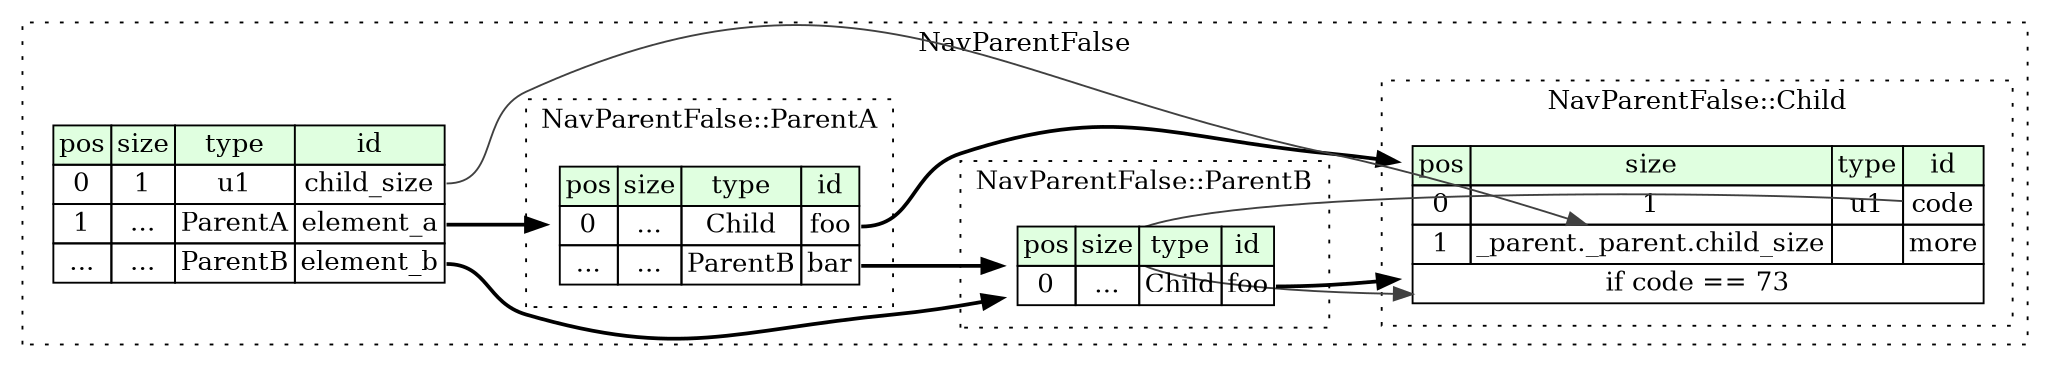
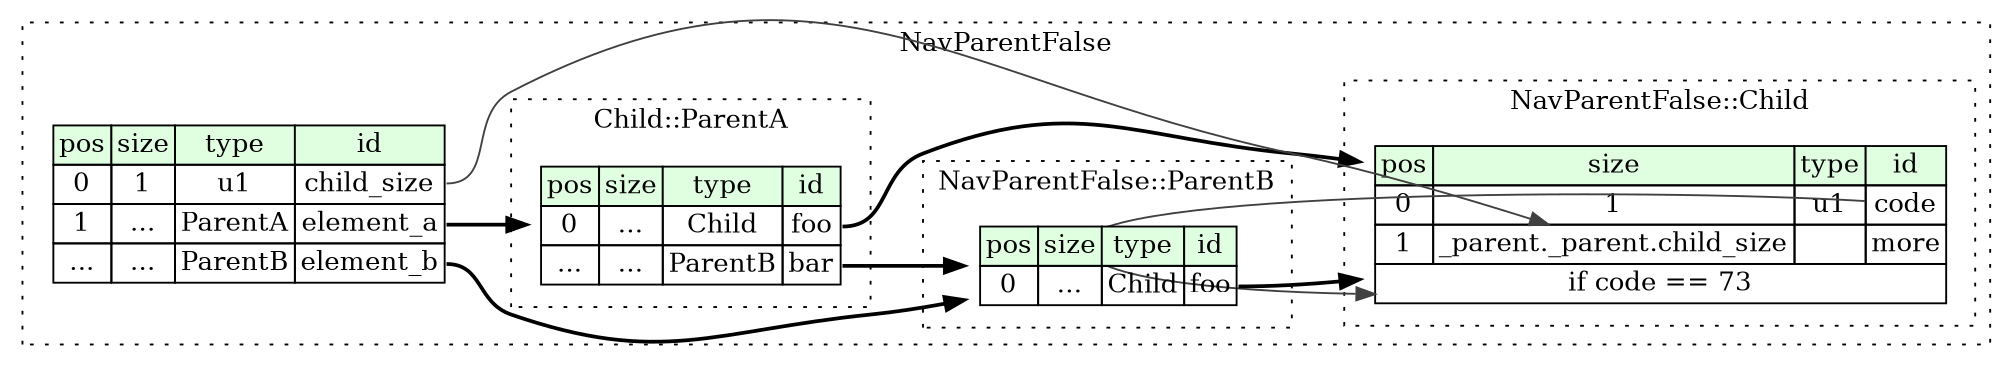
(710, 121) -> (691, 121)
